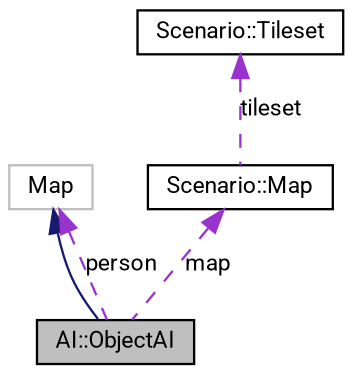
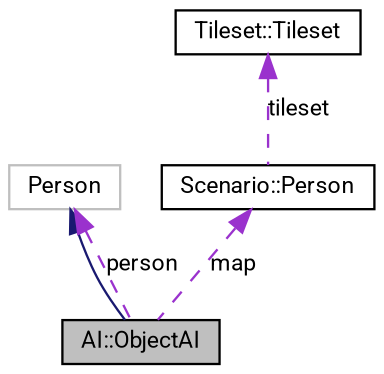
(240, 32) -> (268, 32)
(51, 187) -> (65, 187)
(240, 187) -> (268, 187)
